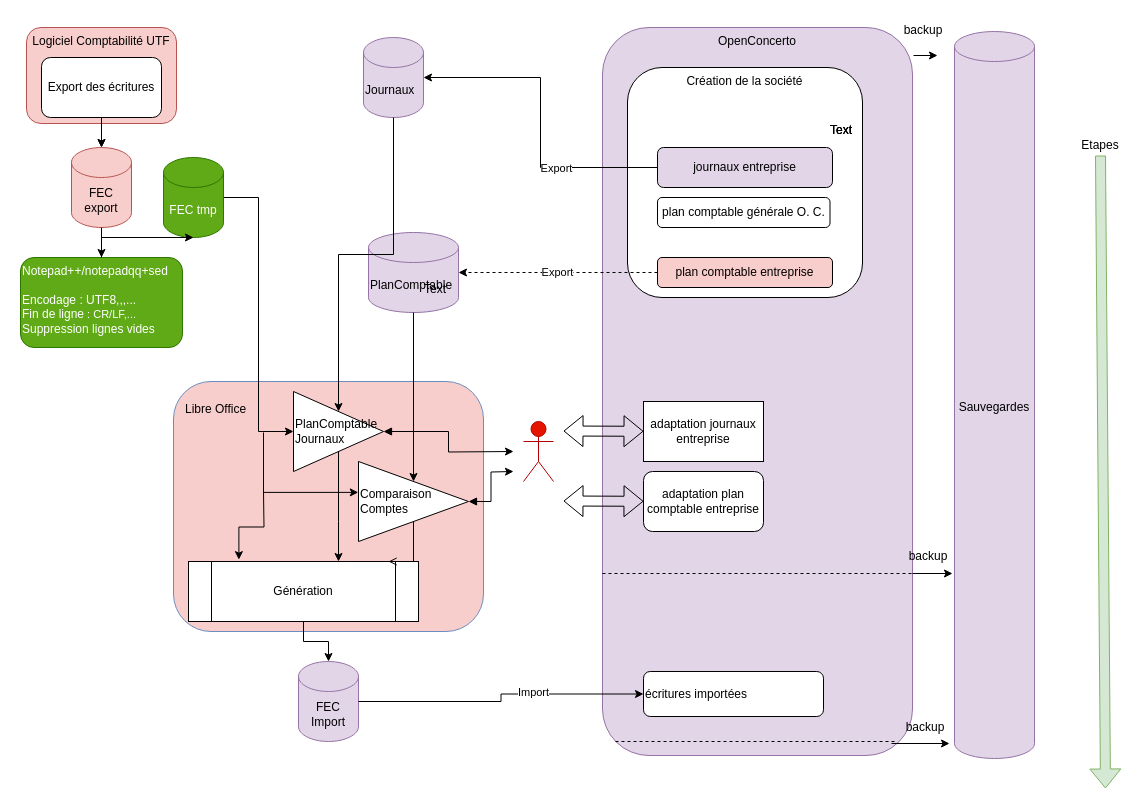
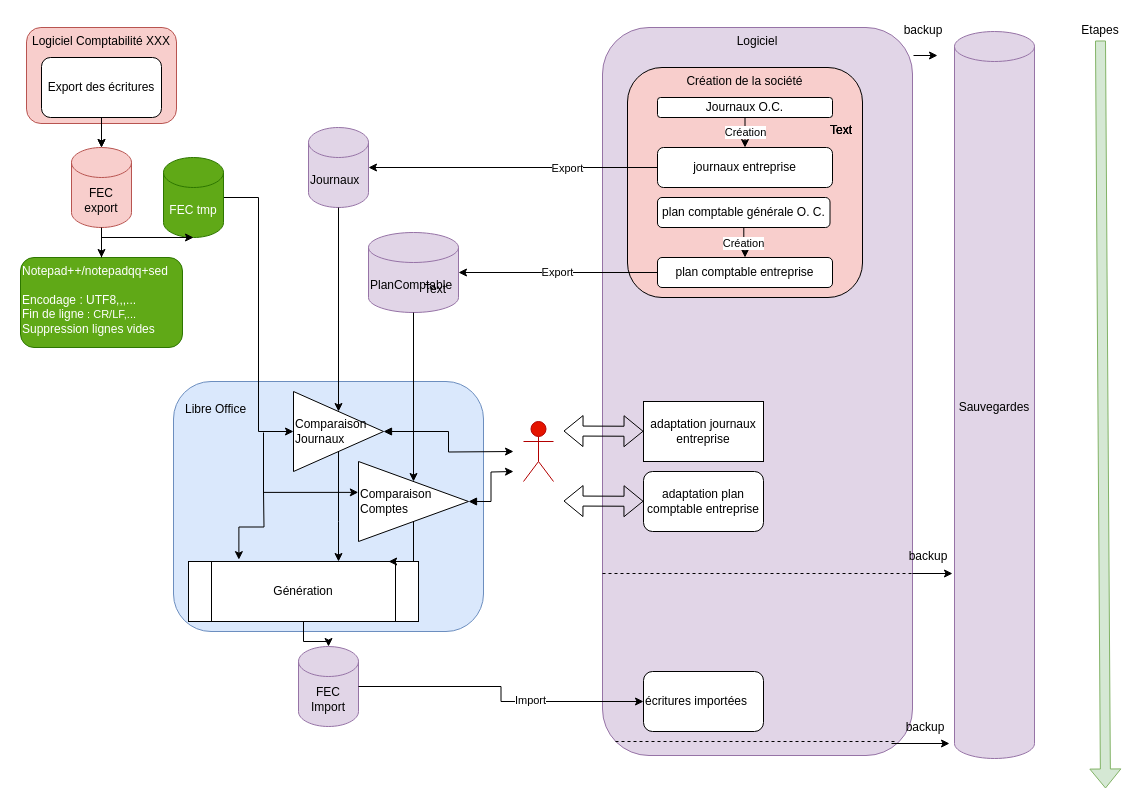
(102, 42) -> (102, 42)
(758, 42) -> (758, 42)
(394, 78) -> (339, 168)
(745, 82) -> (745, 82)
none -> (745, 108)
none -> (745, 137)
(1101, 146) -> (1101, 31)
(745, 168) -> (745, 168)
none -> (744, 240)
(614, 273) -> (614, 273)
(745, 273) -> (745, 273)
(336, 432) -> (331, 432)
(329, 507) -> (329, 507)
(398, 562) -> (398, 562)
(734, 694) -> (704, 702)
(329, 702) -> (329, 687)
